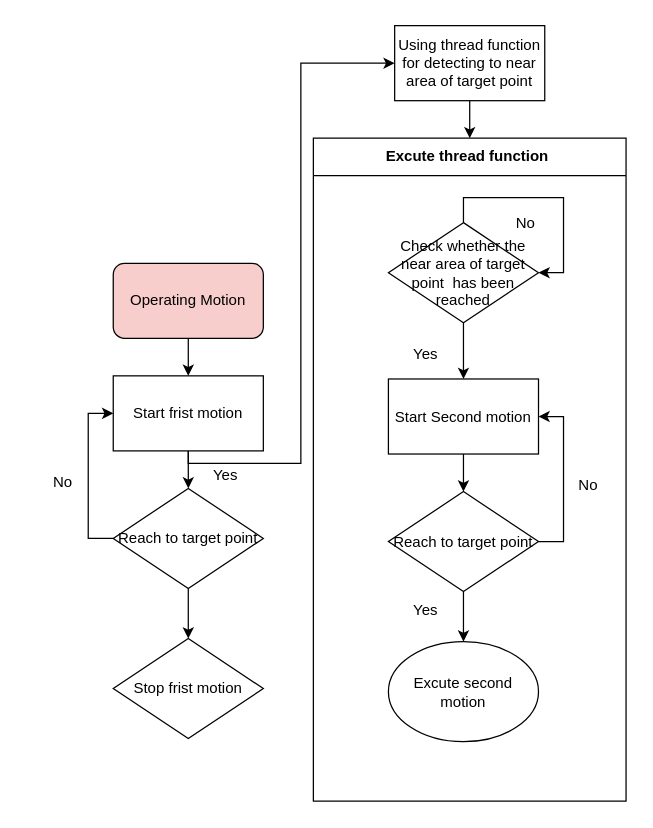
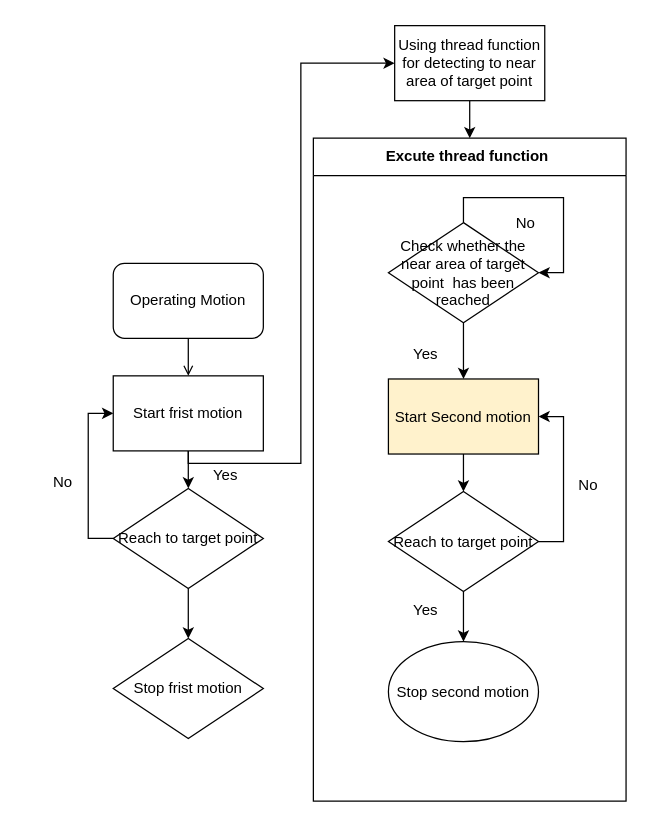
(188, 301) -> (188, 301)
(188, 366) -> (188, 368)
(463, 416) -> (463, 416)
(463, 692) -> (463, 692)
